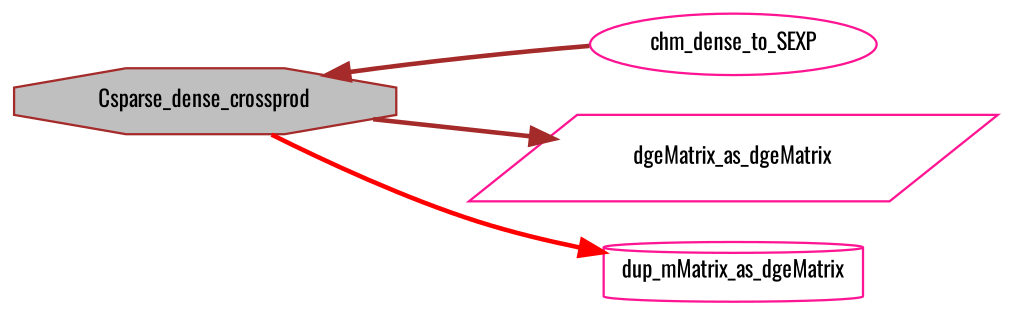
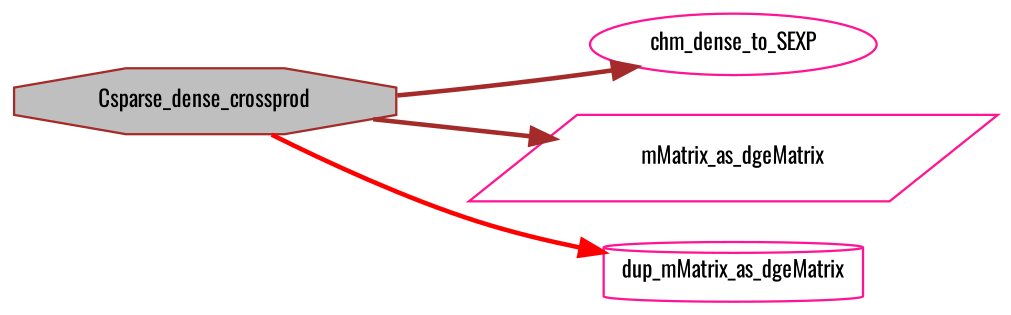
(469, 57) -> (505, 84)
(733, 158) -> (733, 158)
